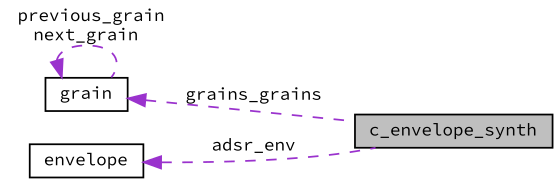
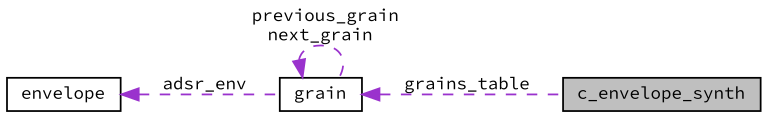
(249, 95) -> (463, 85)
(269, 160) -> (209, 94)
